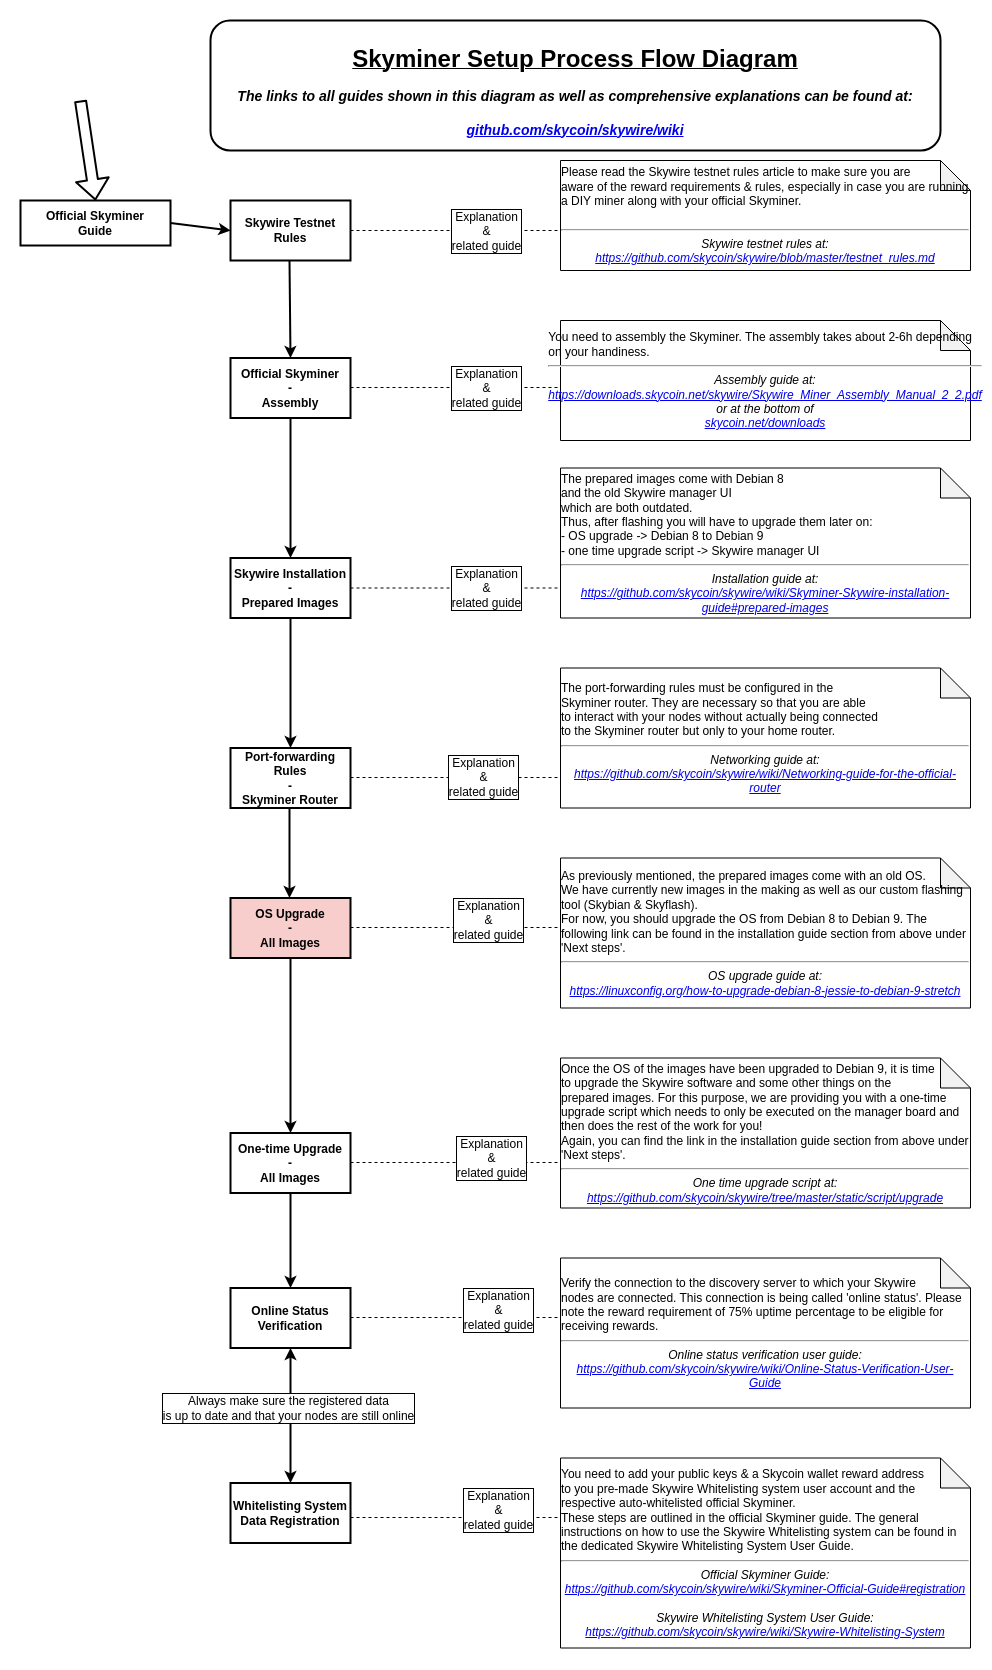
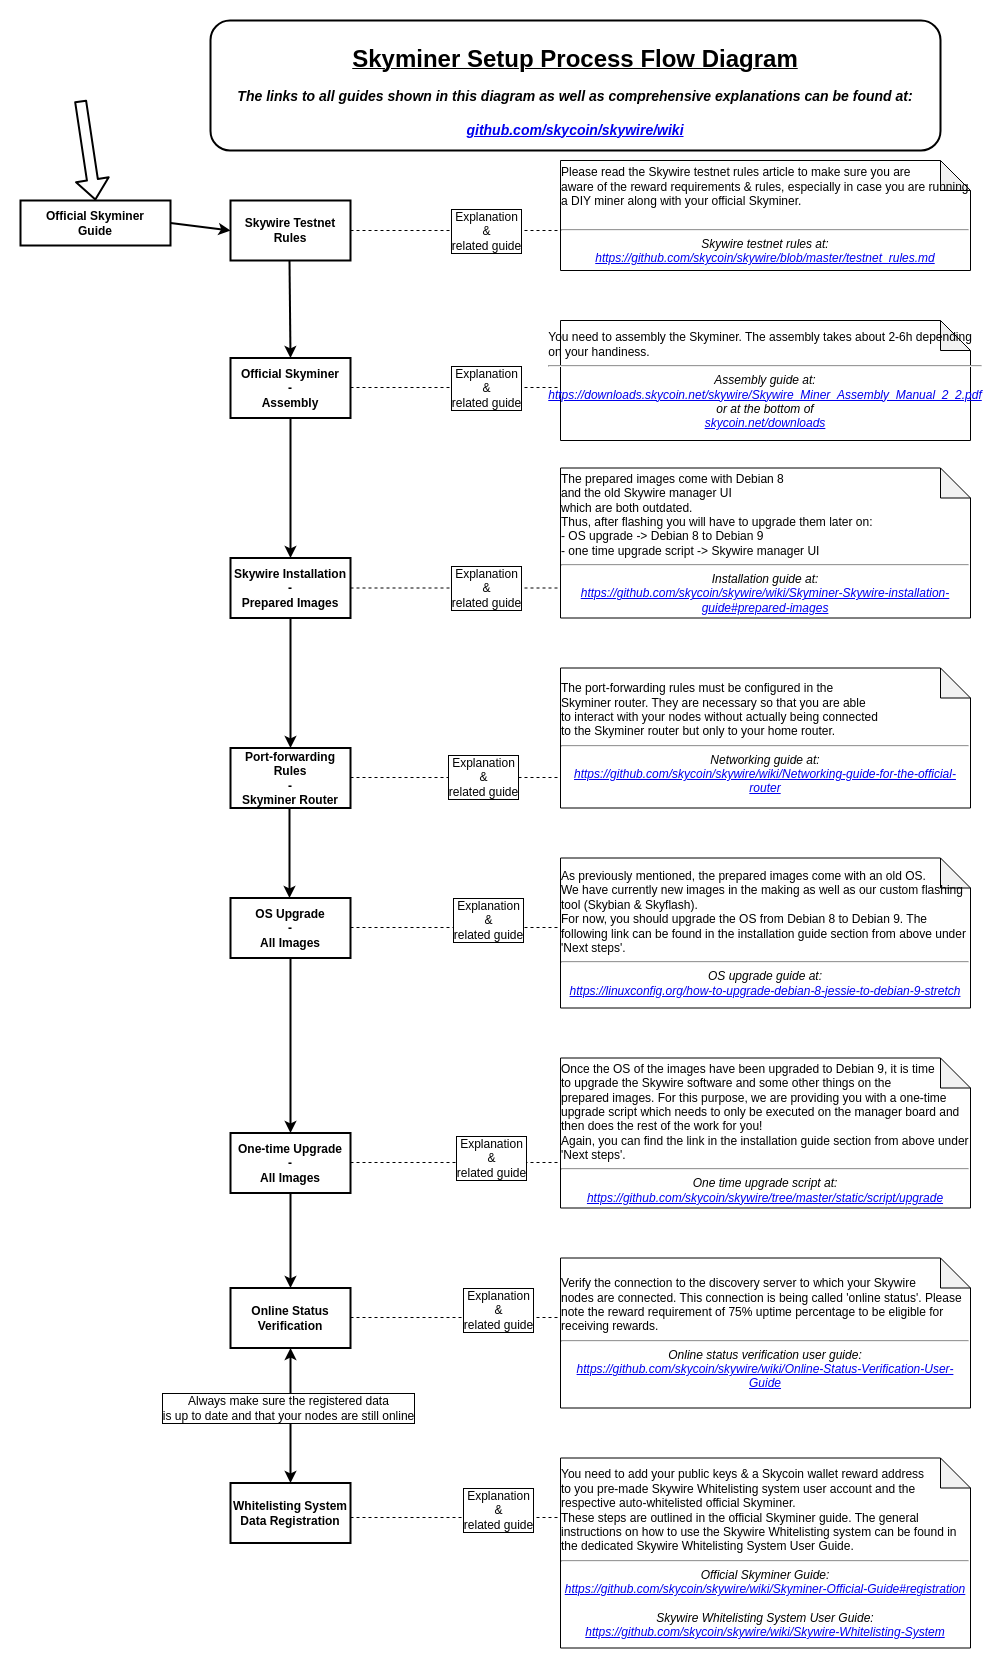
(291, 928) -> (291, 928)
